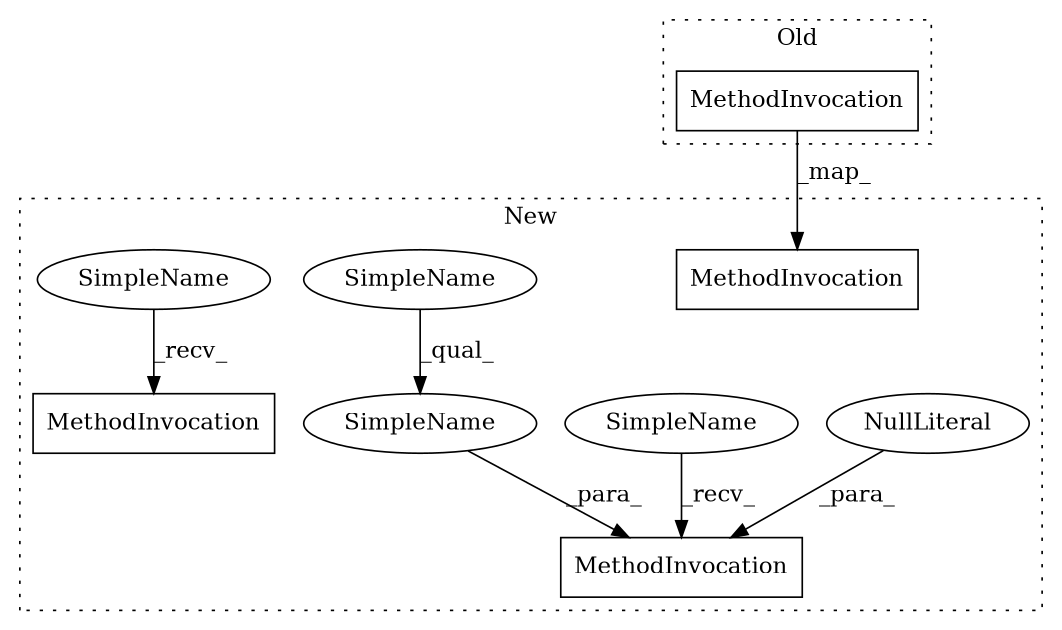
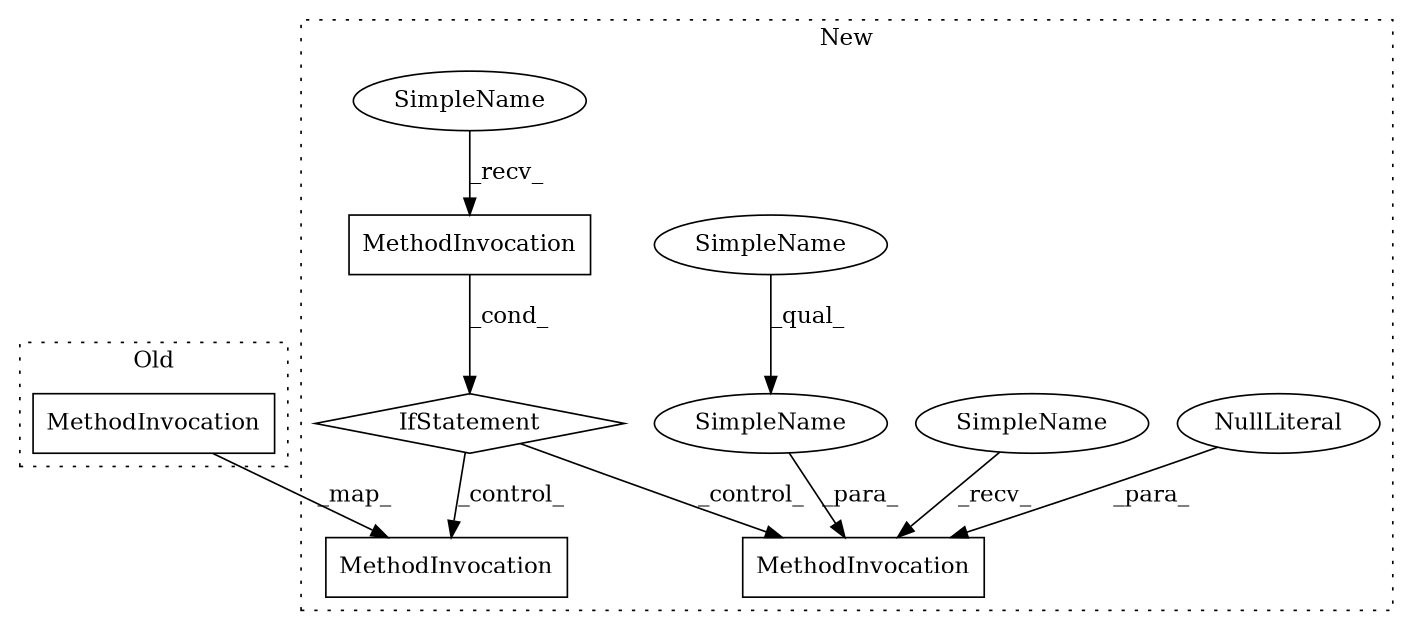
none -> (470, 423)
